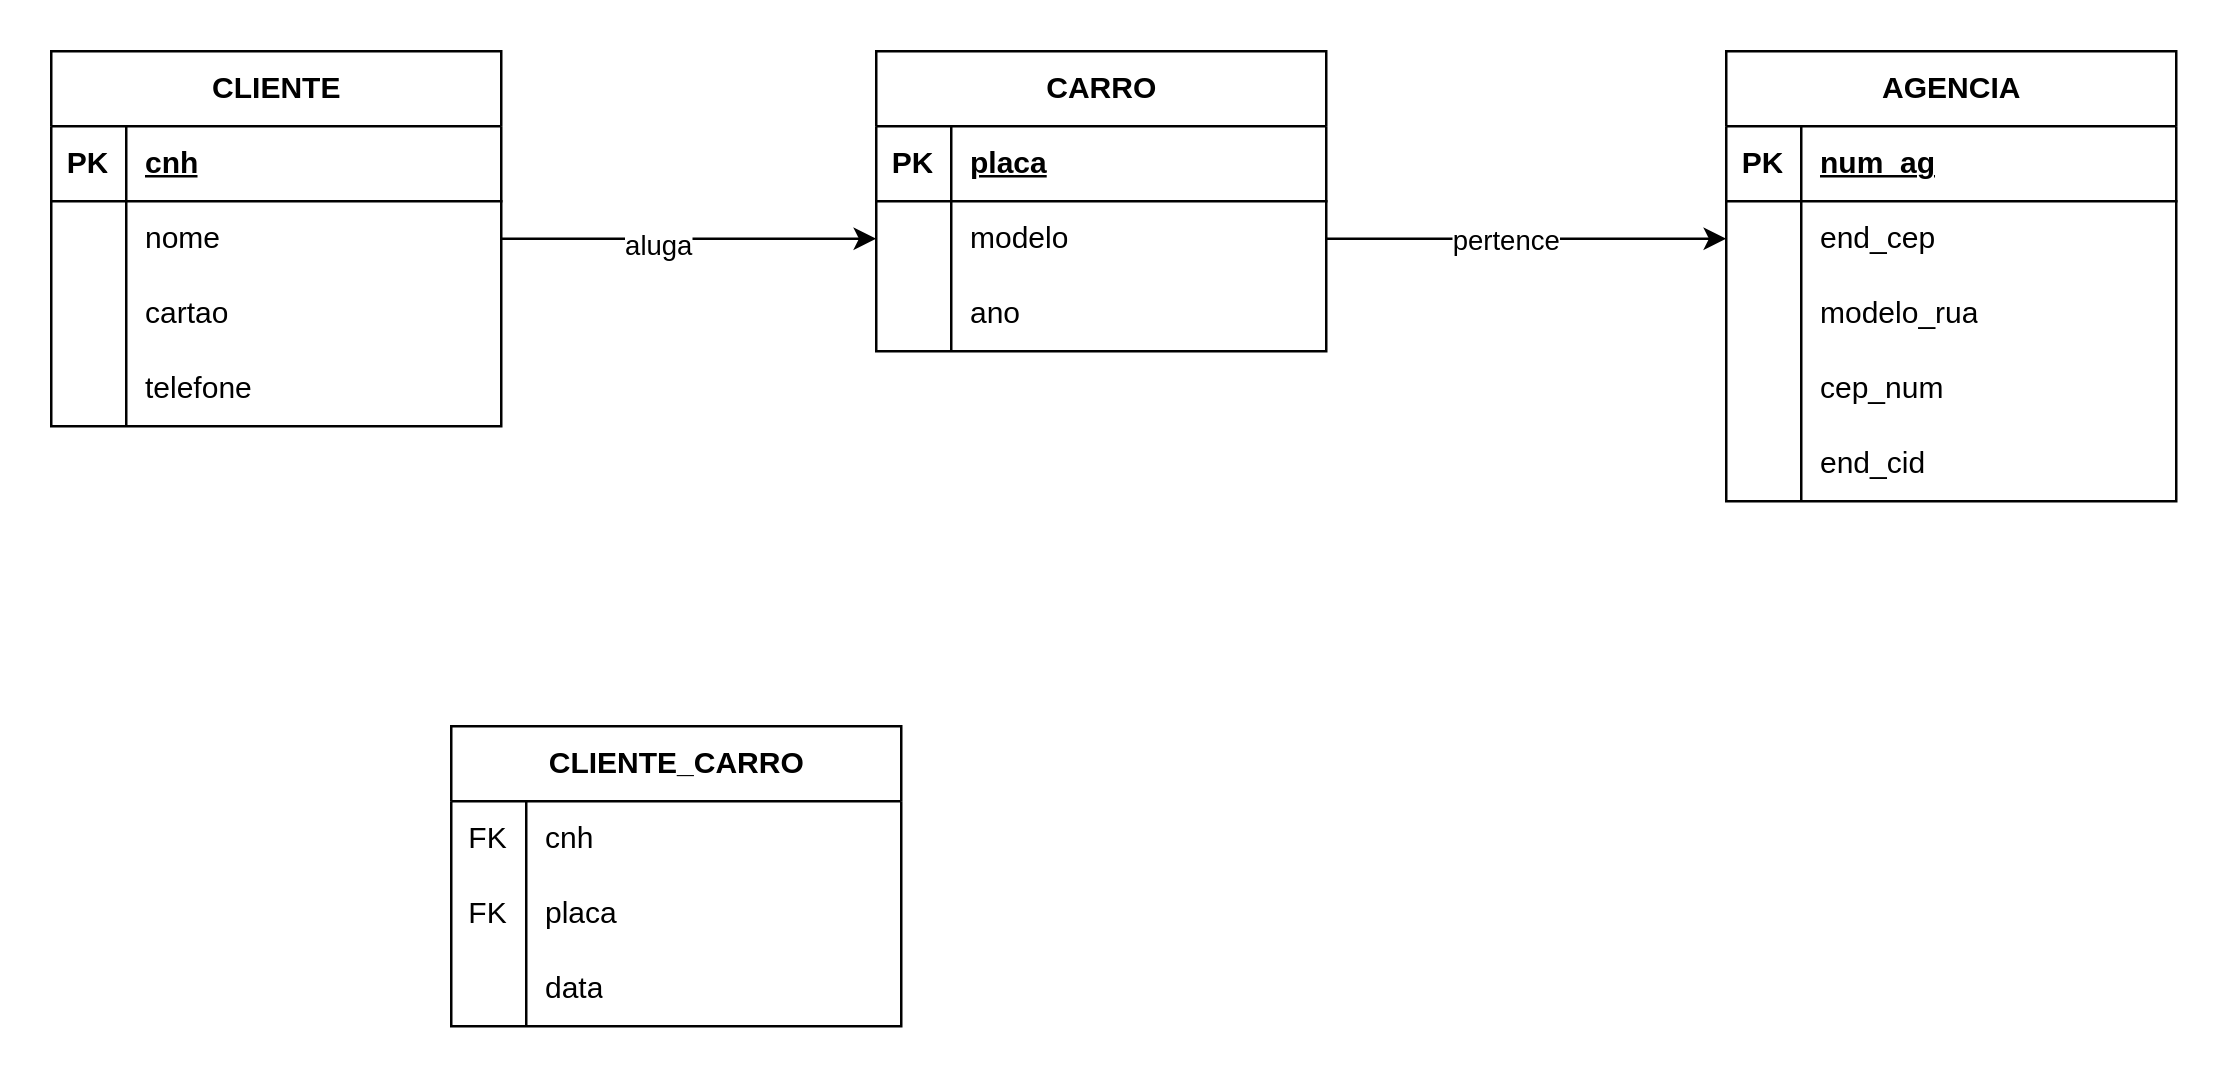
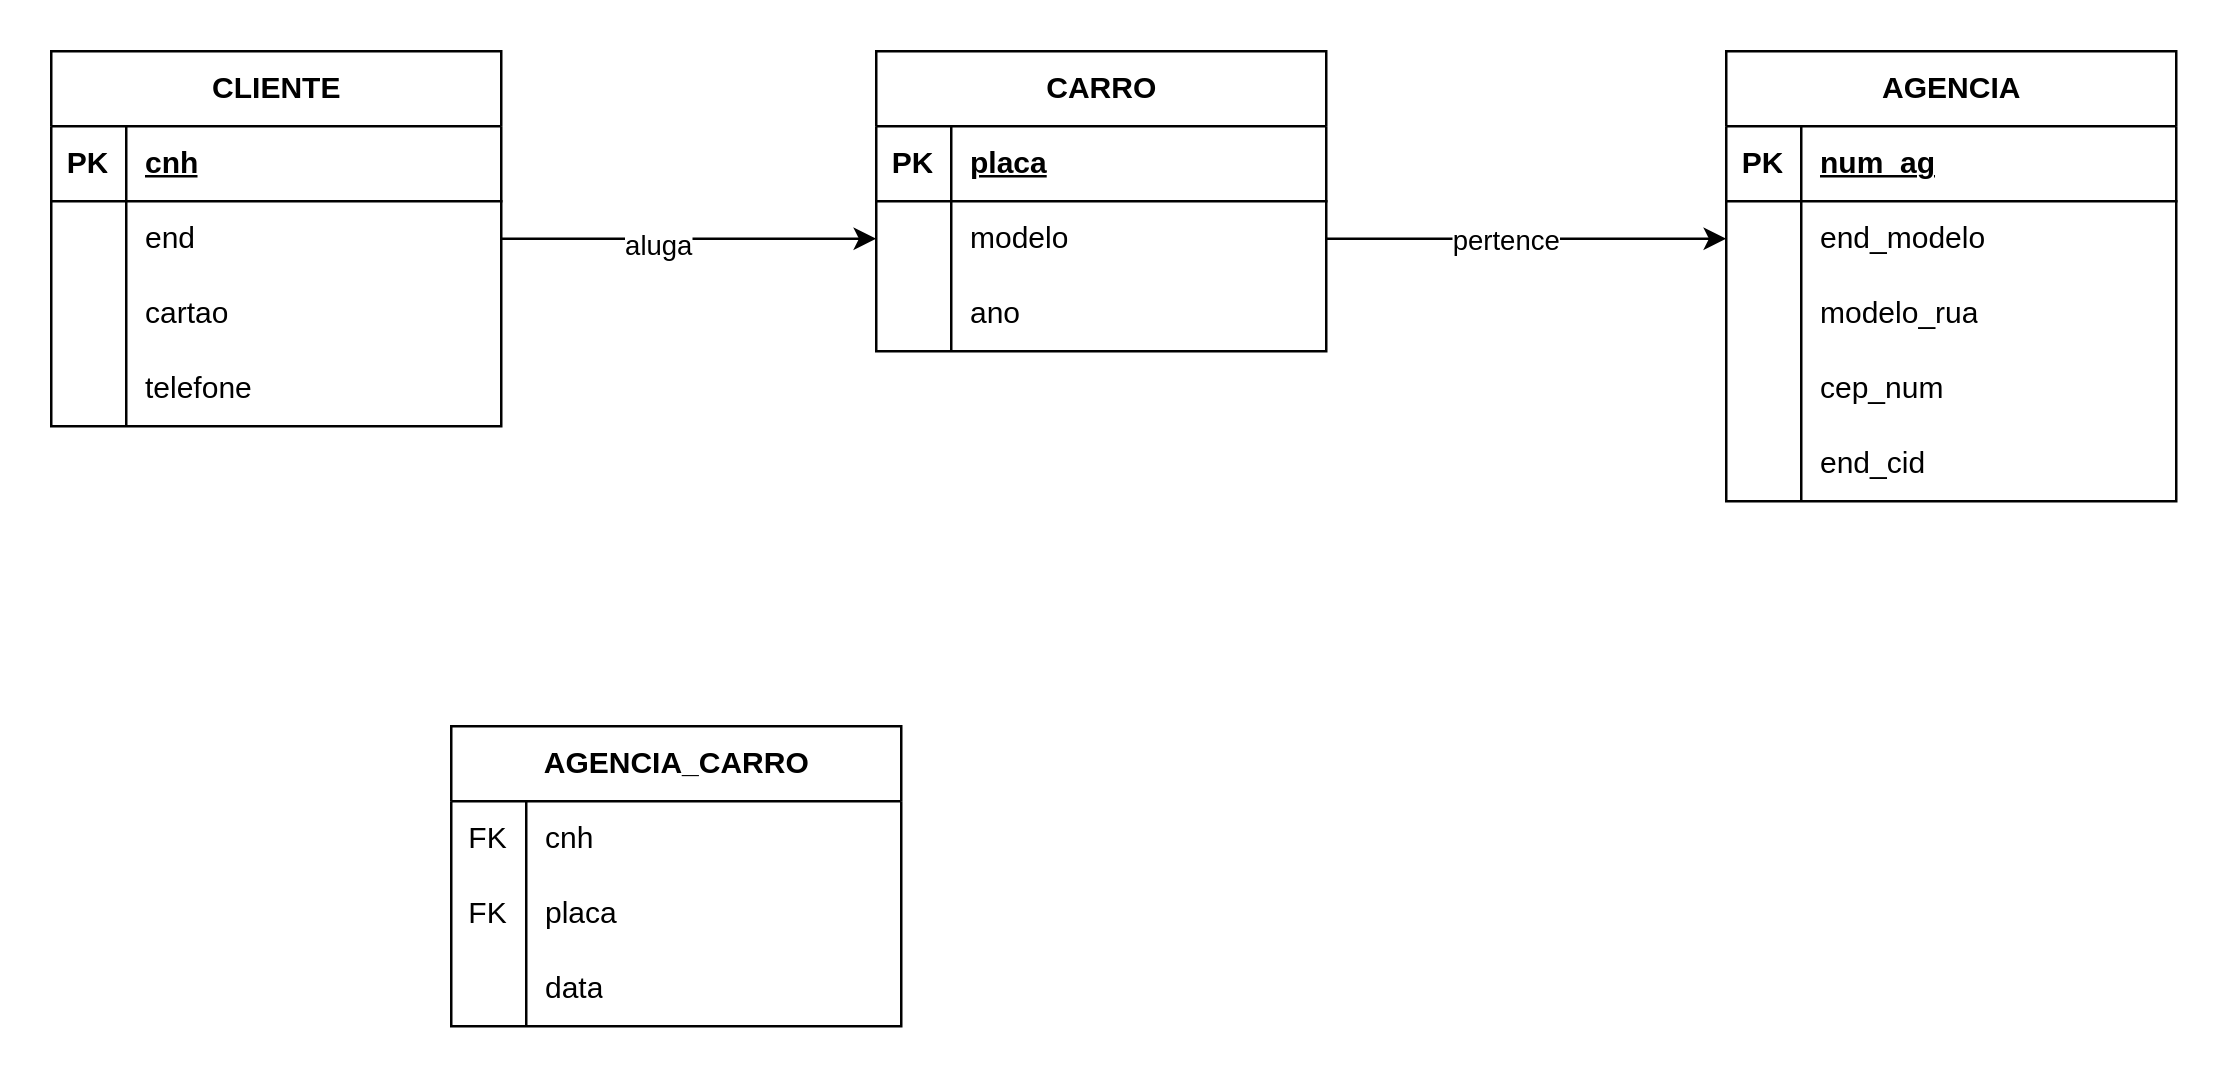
(180, 239) -> (171, 239)
(1880, 239) -> (1901, 239)
(678, 764) -> (678, 764)
